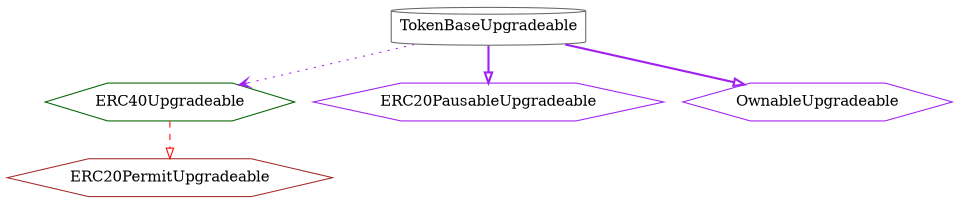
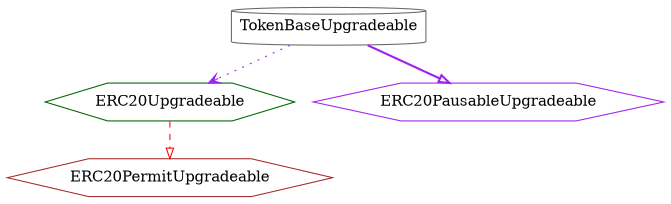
(170, 102) -> (170, 102)
(818, 102) -> none
